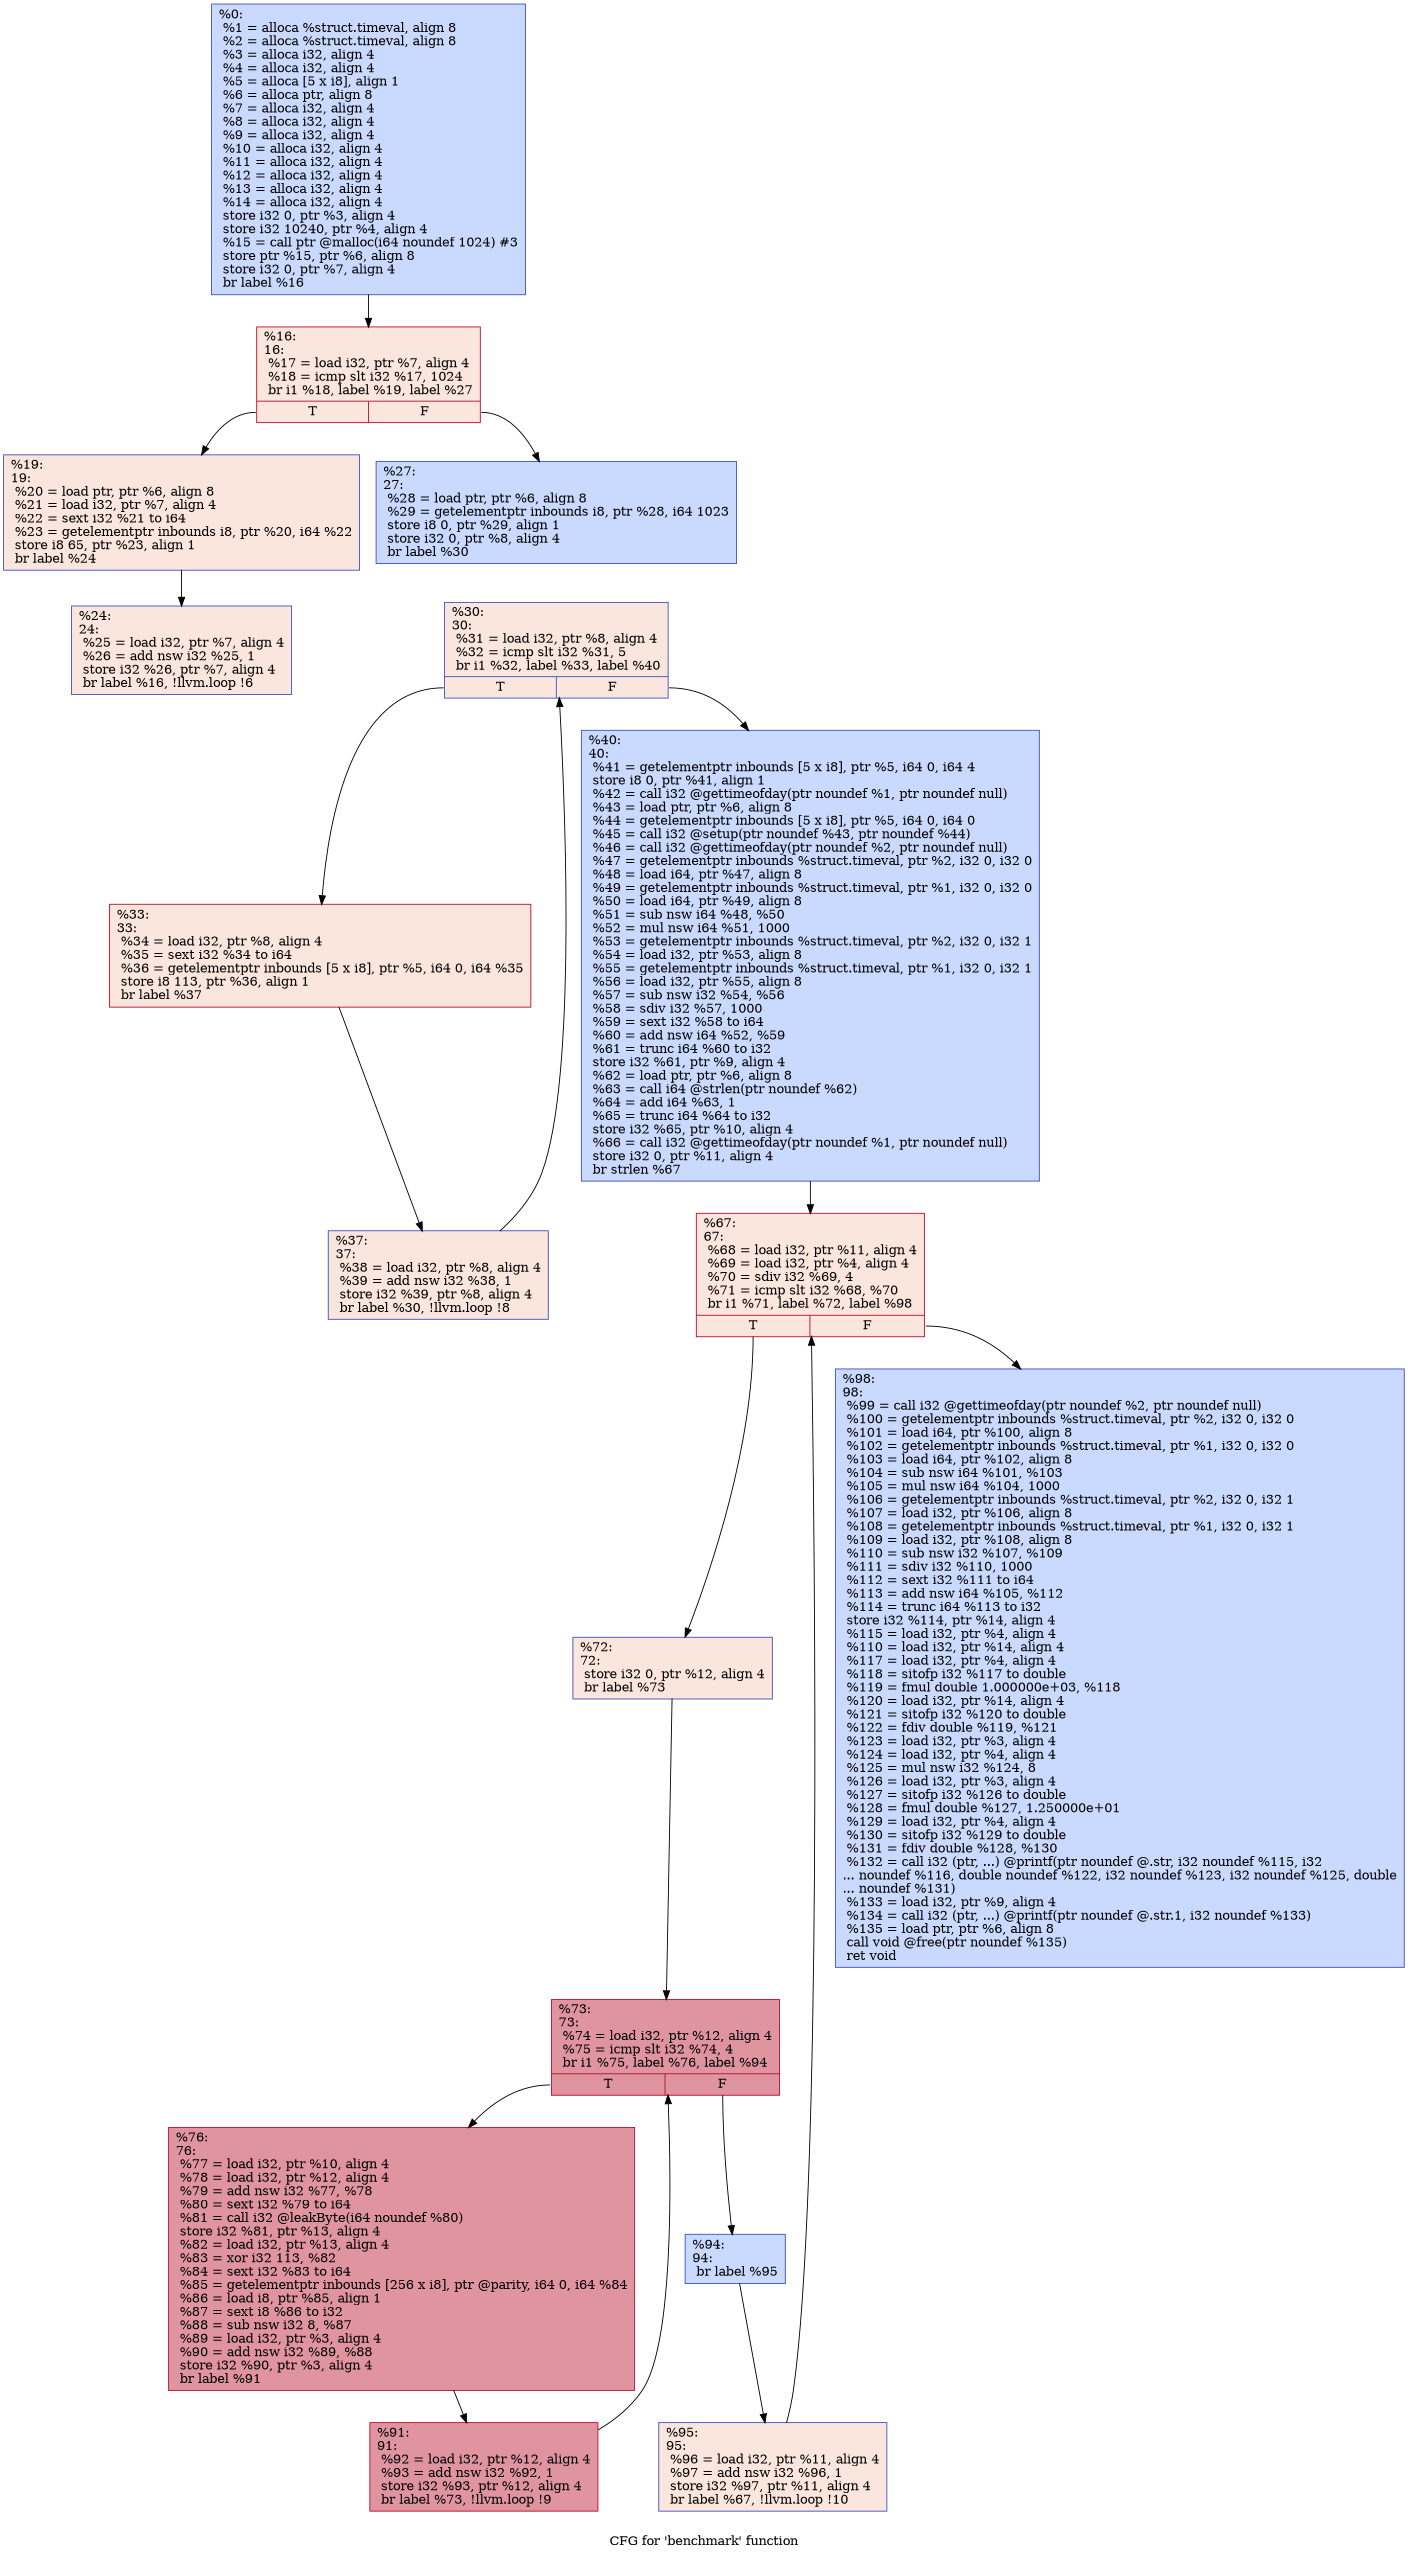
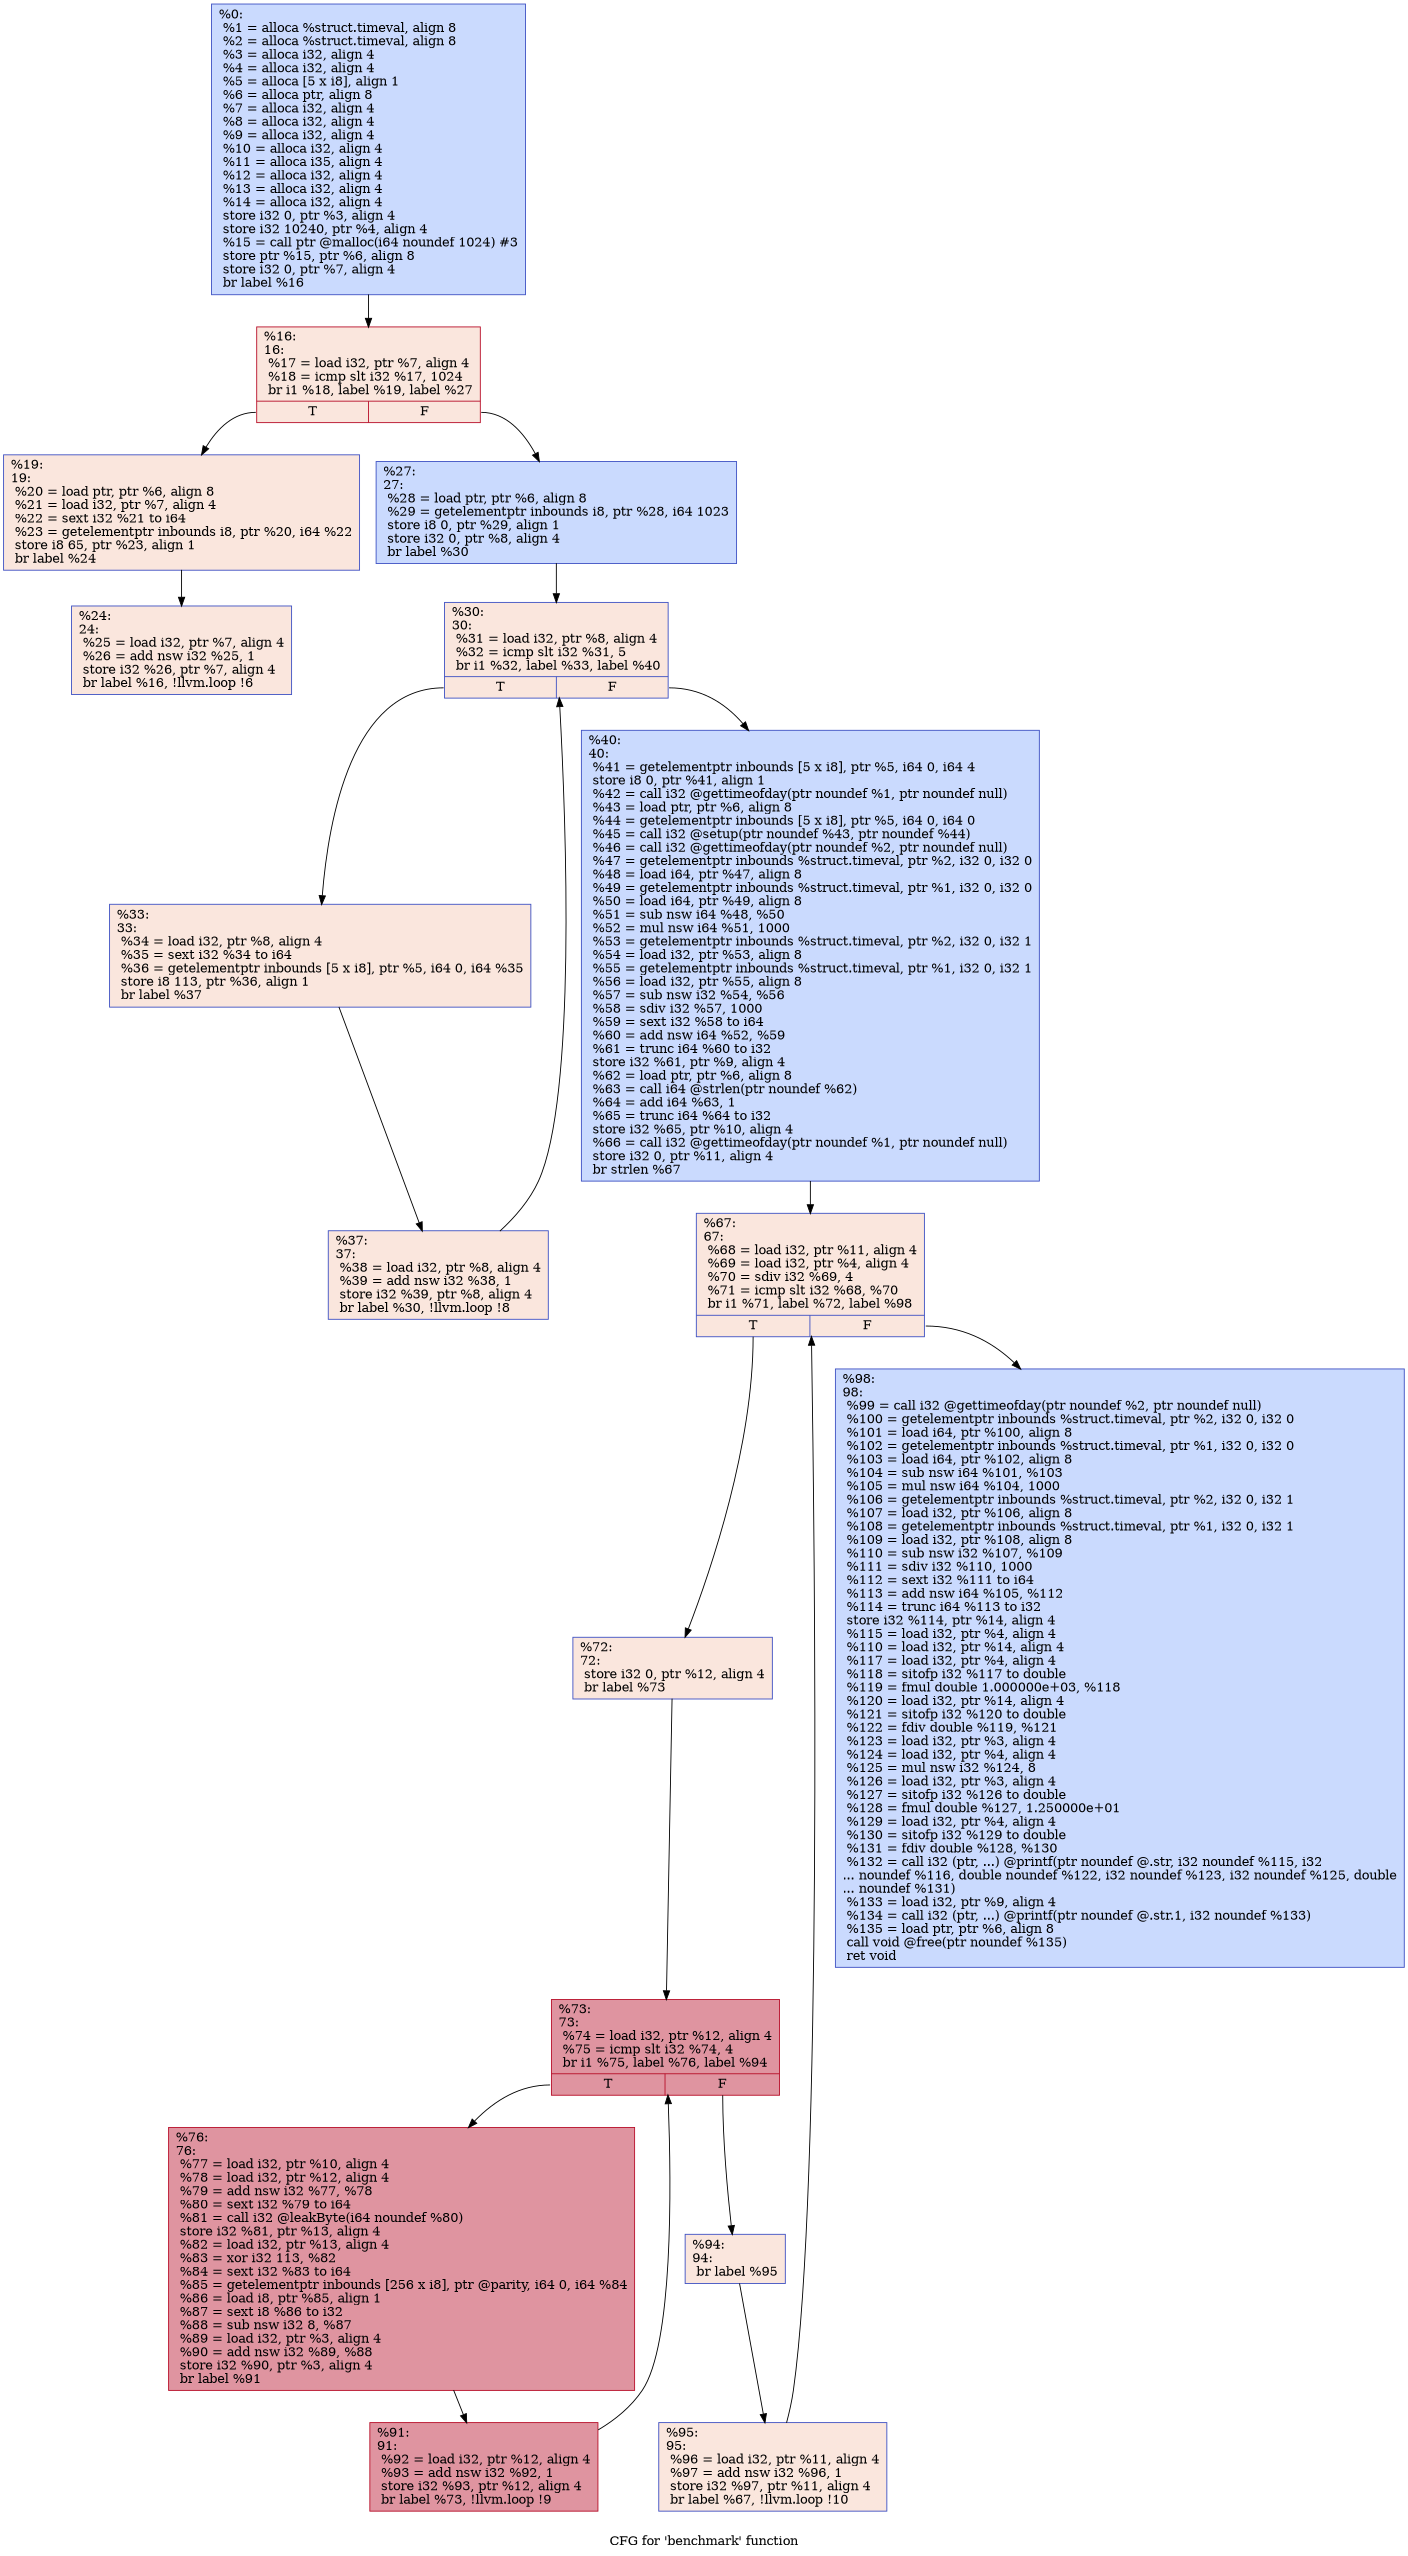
(301, 162) -> (301, 162)
none -> (556, 578)
(320, 956) -> (320, 956)
(810, 1275) -> (810, 1275)
(735, 2259) -> (735, 2259)
